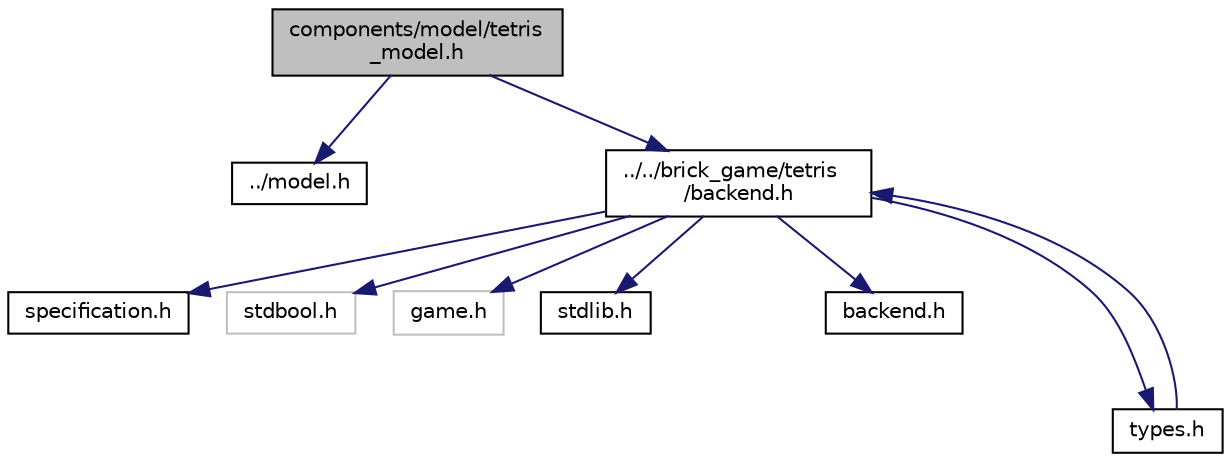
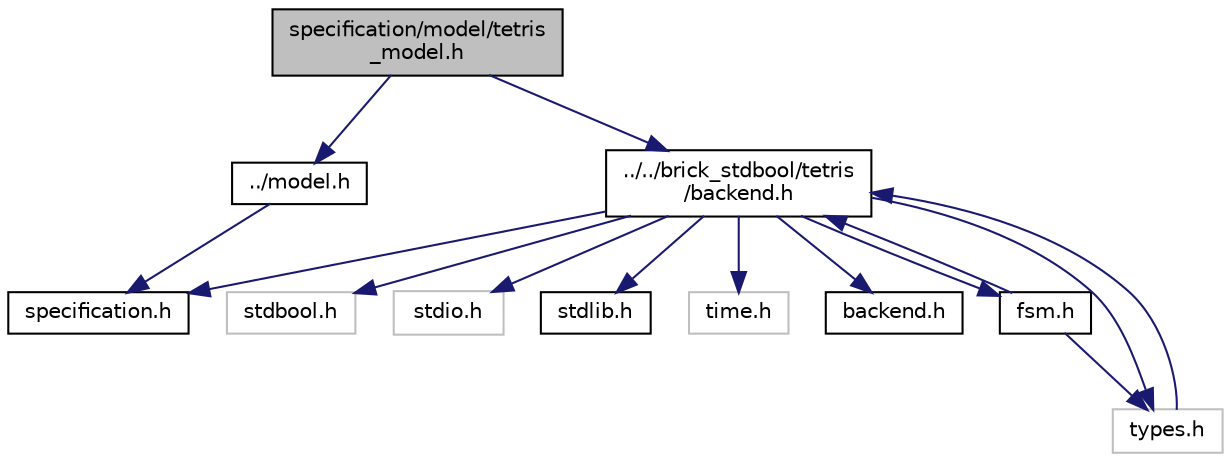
(418, 42) -> (418, 42)
(739, 183) -> (739, 183)
none -> (208, 243)
(449, 313) -> (449, 313)
none -> (739, 313)
none -> (1045, 313)
(1168, 431) -> (1168, 431)
